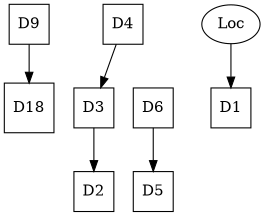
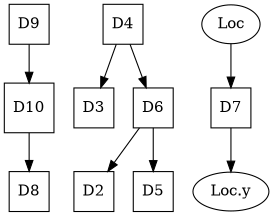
none -> (136, 61)
(29, 108) -> (29, 108)
(231, 108) -> (231, 108)
(94, 144) -> (127, 145)
none -> (29, 192)
none -> (231, 192)
